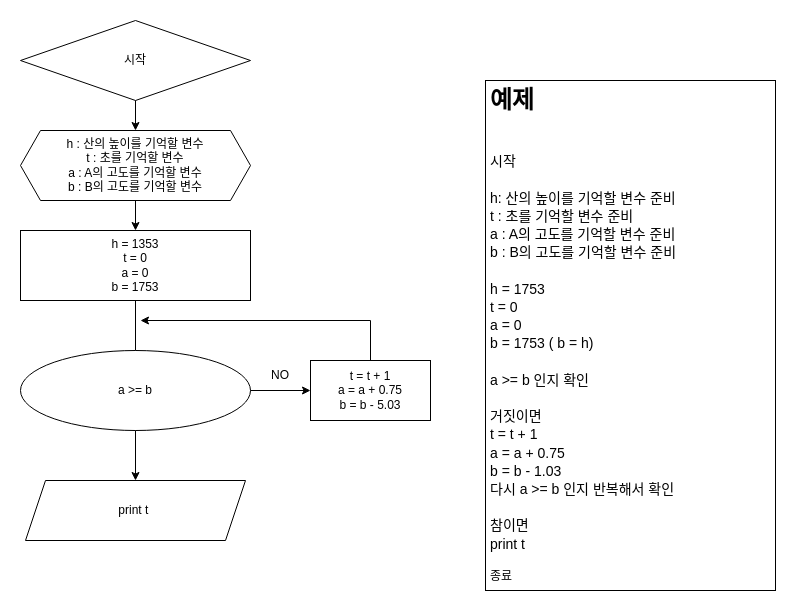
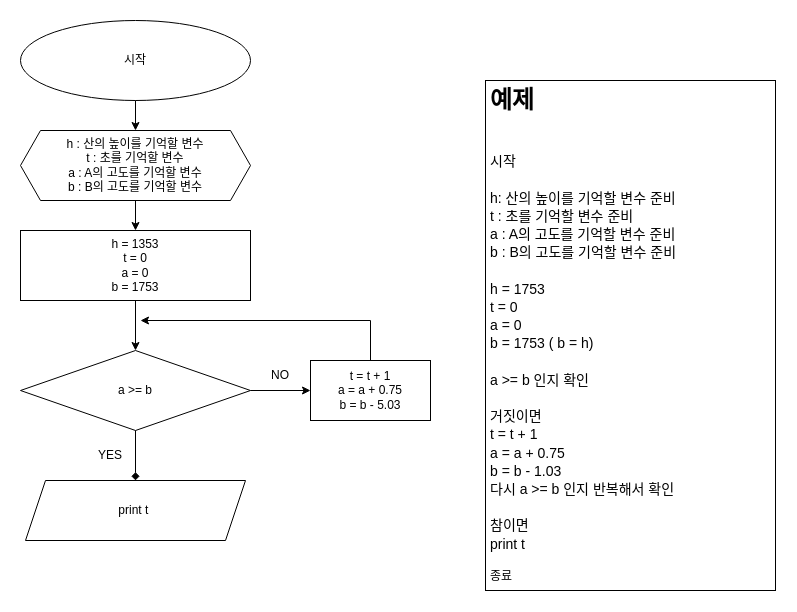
(136, 61) -> (136, 61)
(136, 345) -> (136, 342)
(136, 391) -> (136, 391)
none -> (111, 456)
(136, 472) -> (136, 471)
